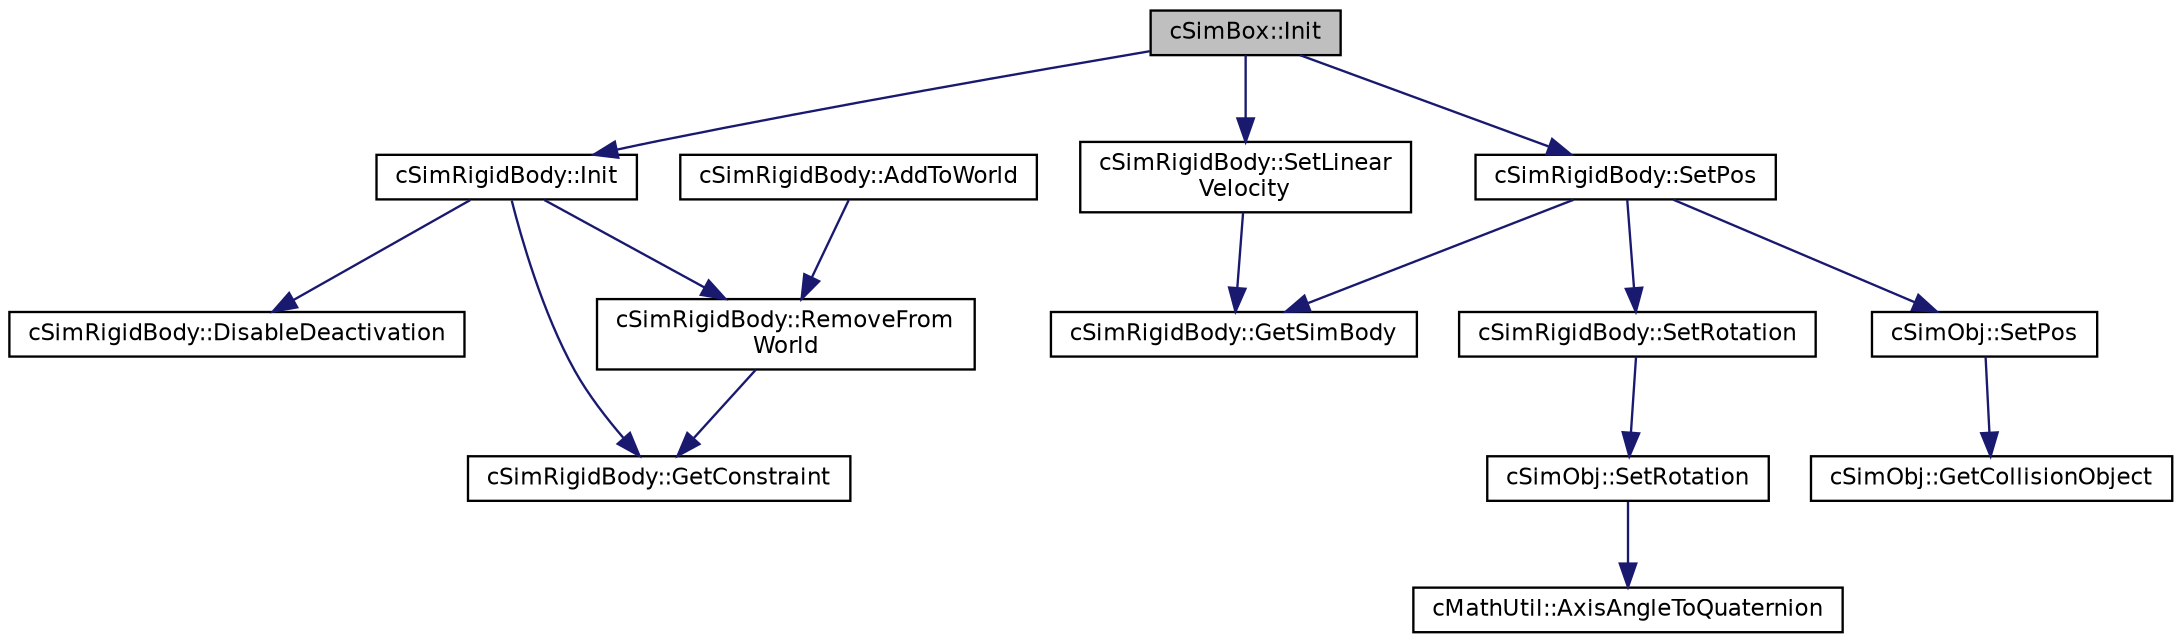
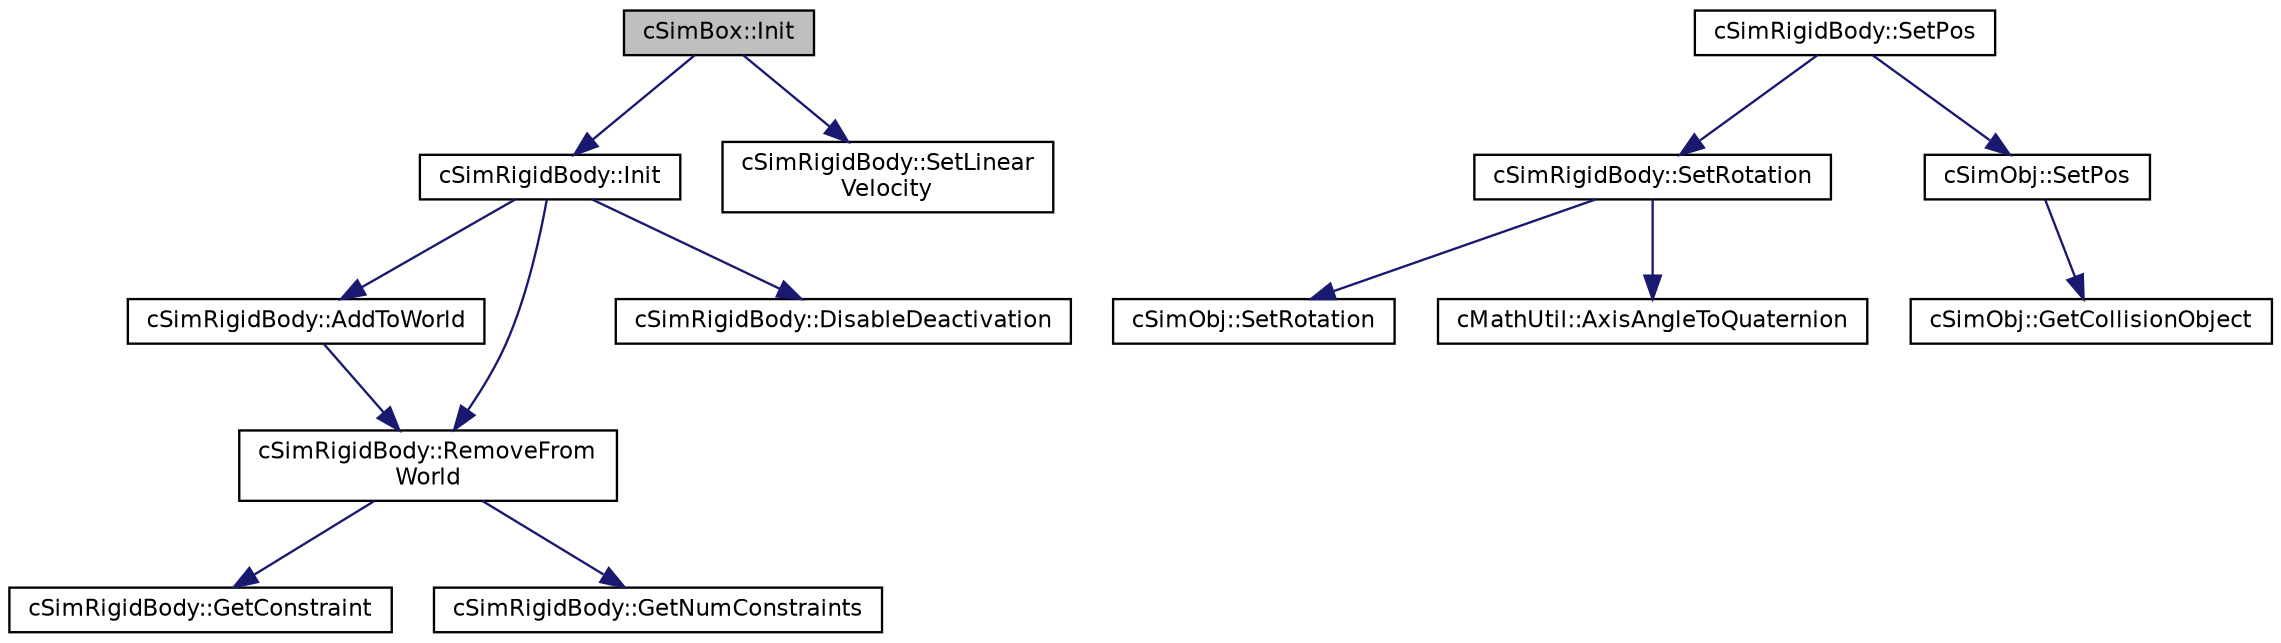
(1424, 101) -> none
(553, 326) -> (438, 243)
(1234, 334) -> none
(1628, 532) -> (1653, 237)
none -> (658, 610)
